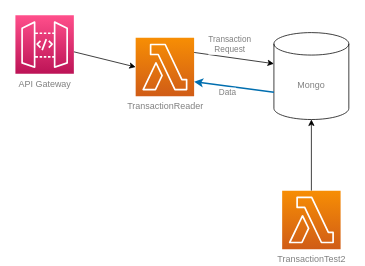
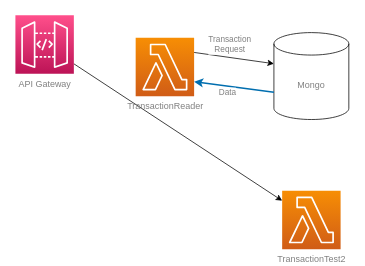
(102, 59) -> (176, 131)
(312, 158) -> none
